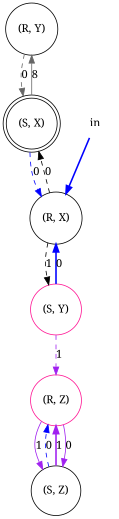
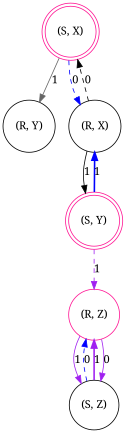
(21, 71) -> none
(35, 75) -> (55, 80)
(32, 124) -> (71, 32)
(95, 124) -> none
(45, 260) -> (84, 168)
(59, 264) -> (97, 172)
(56, 309) -> (94, 221)
